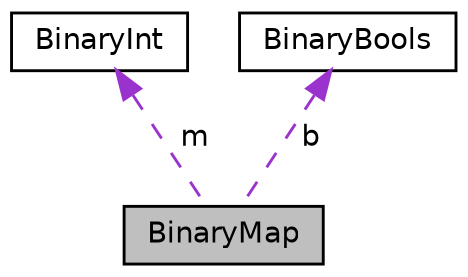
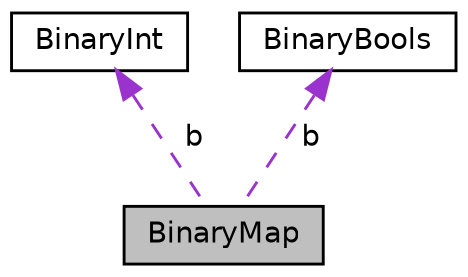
(190, 139) -> (190, 139)
